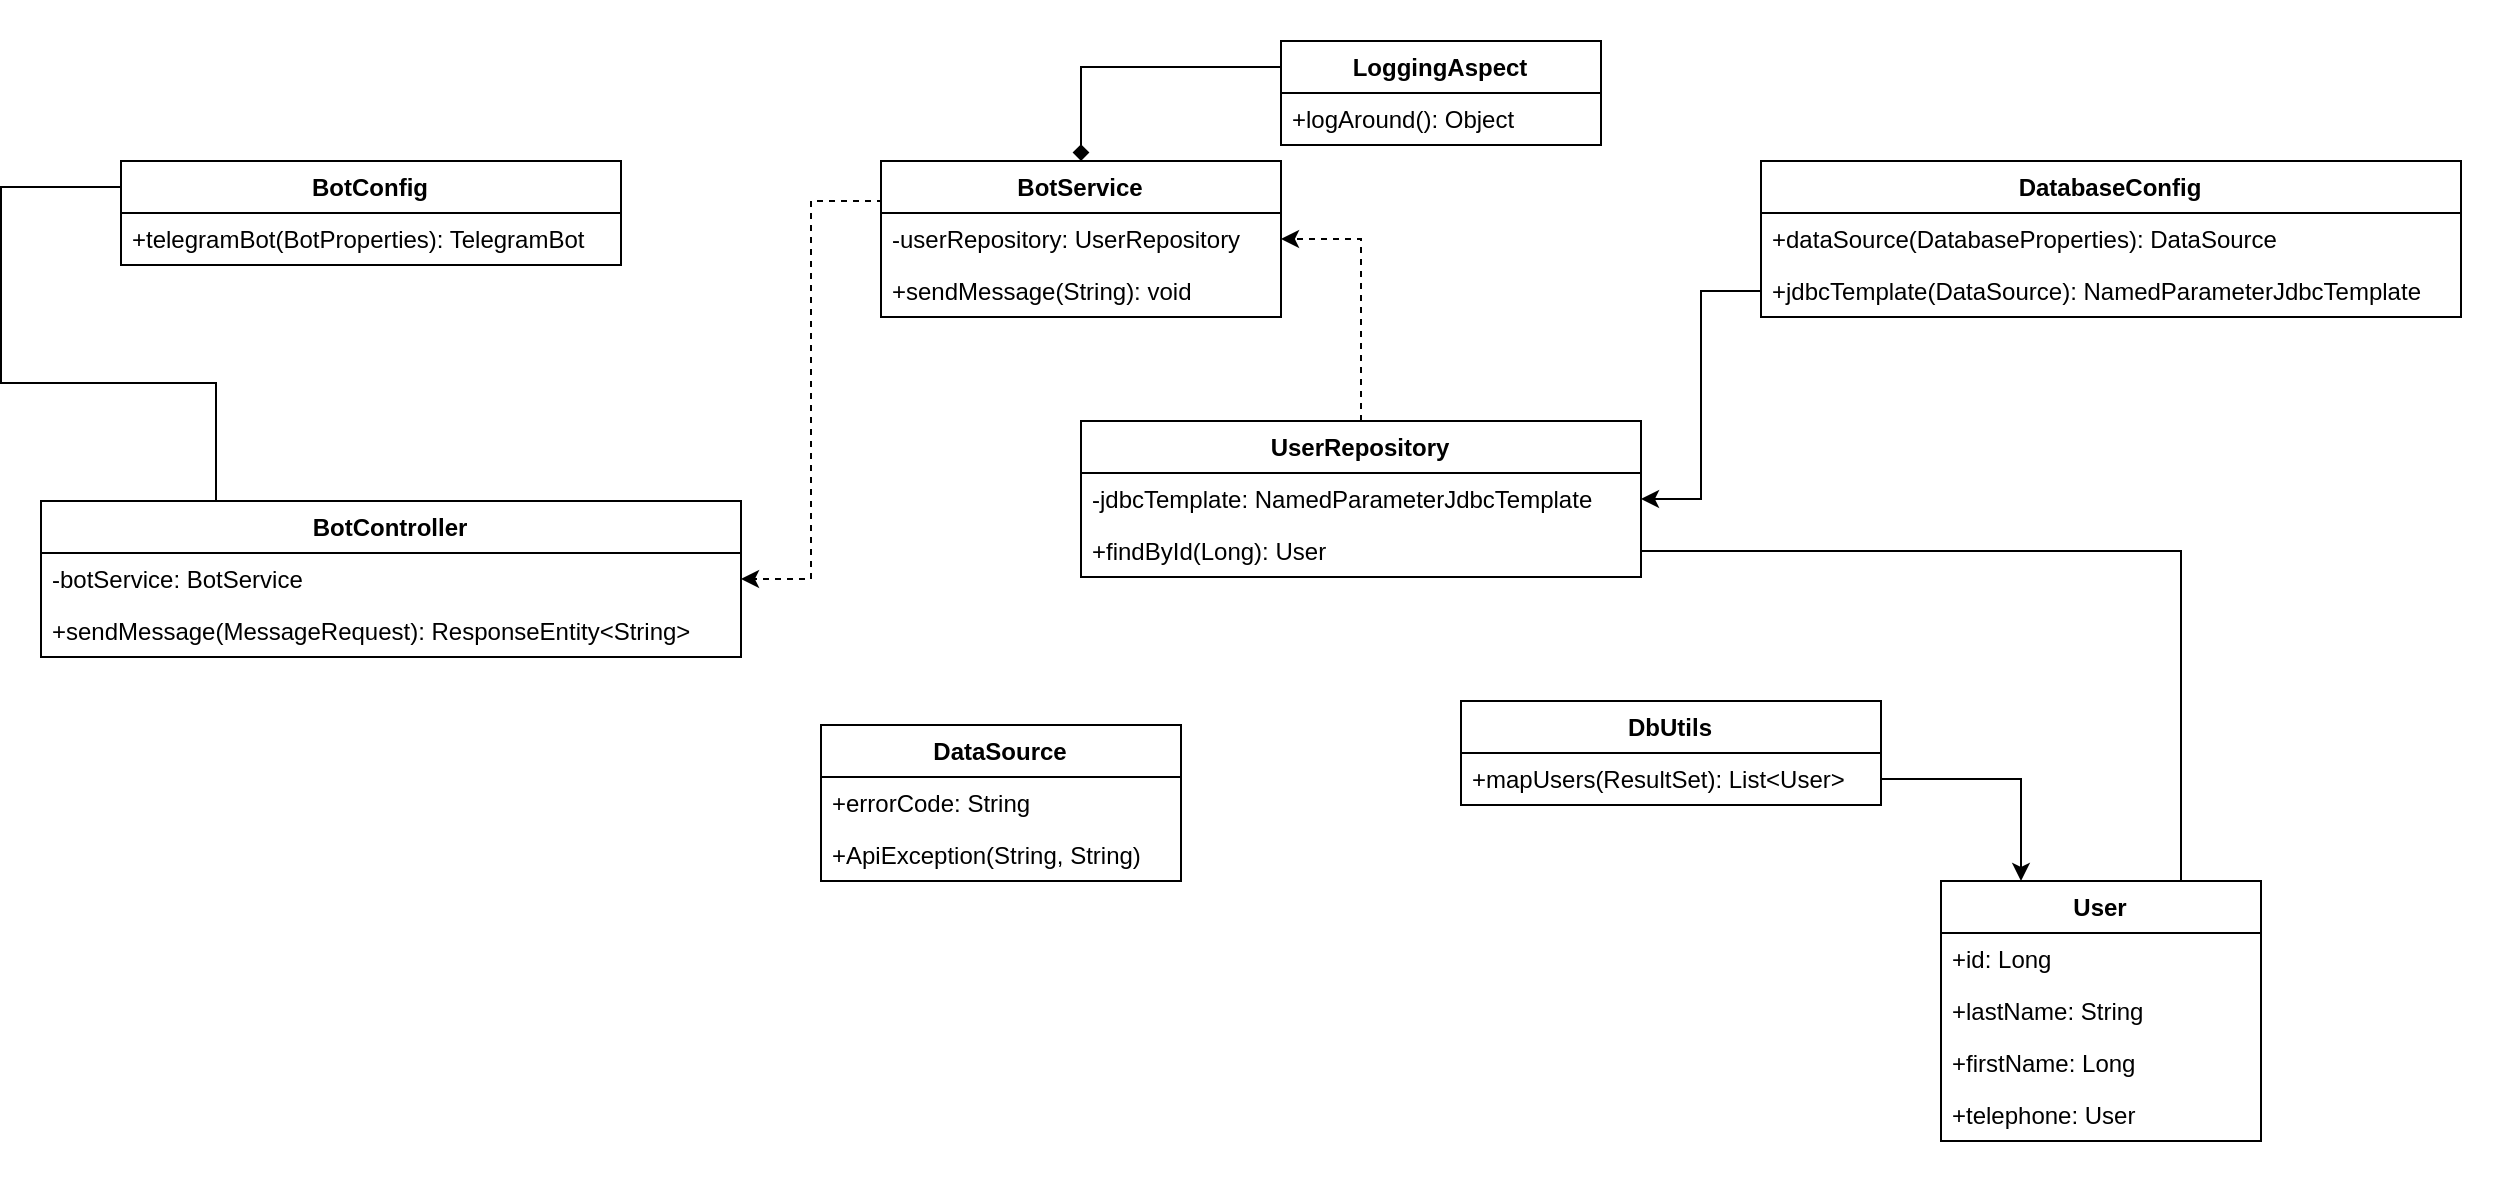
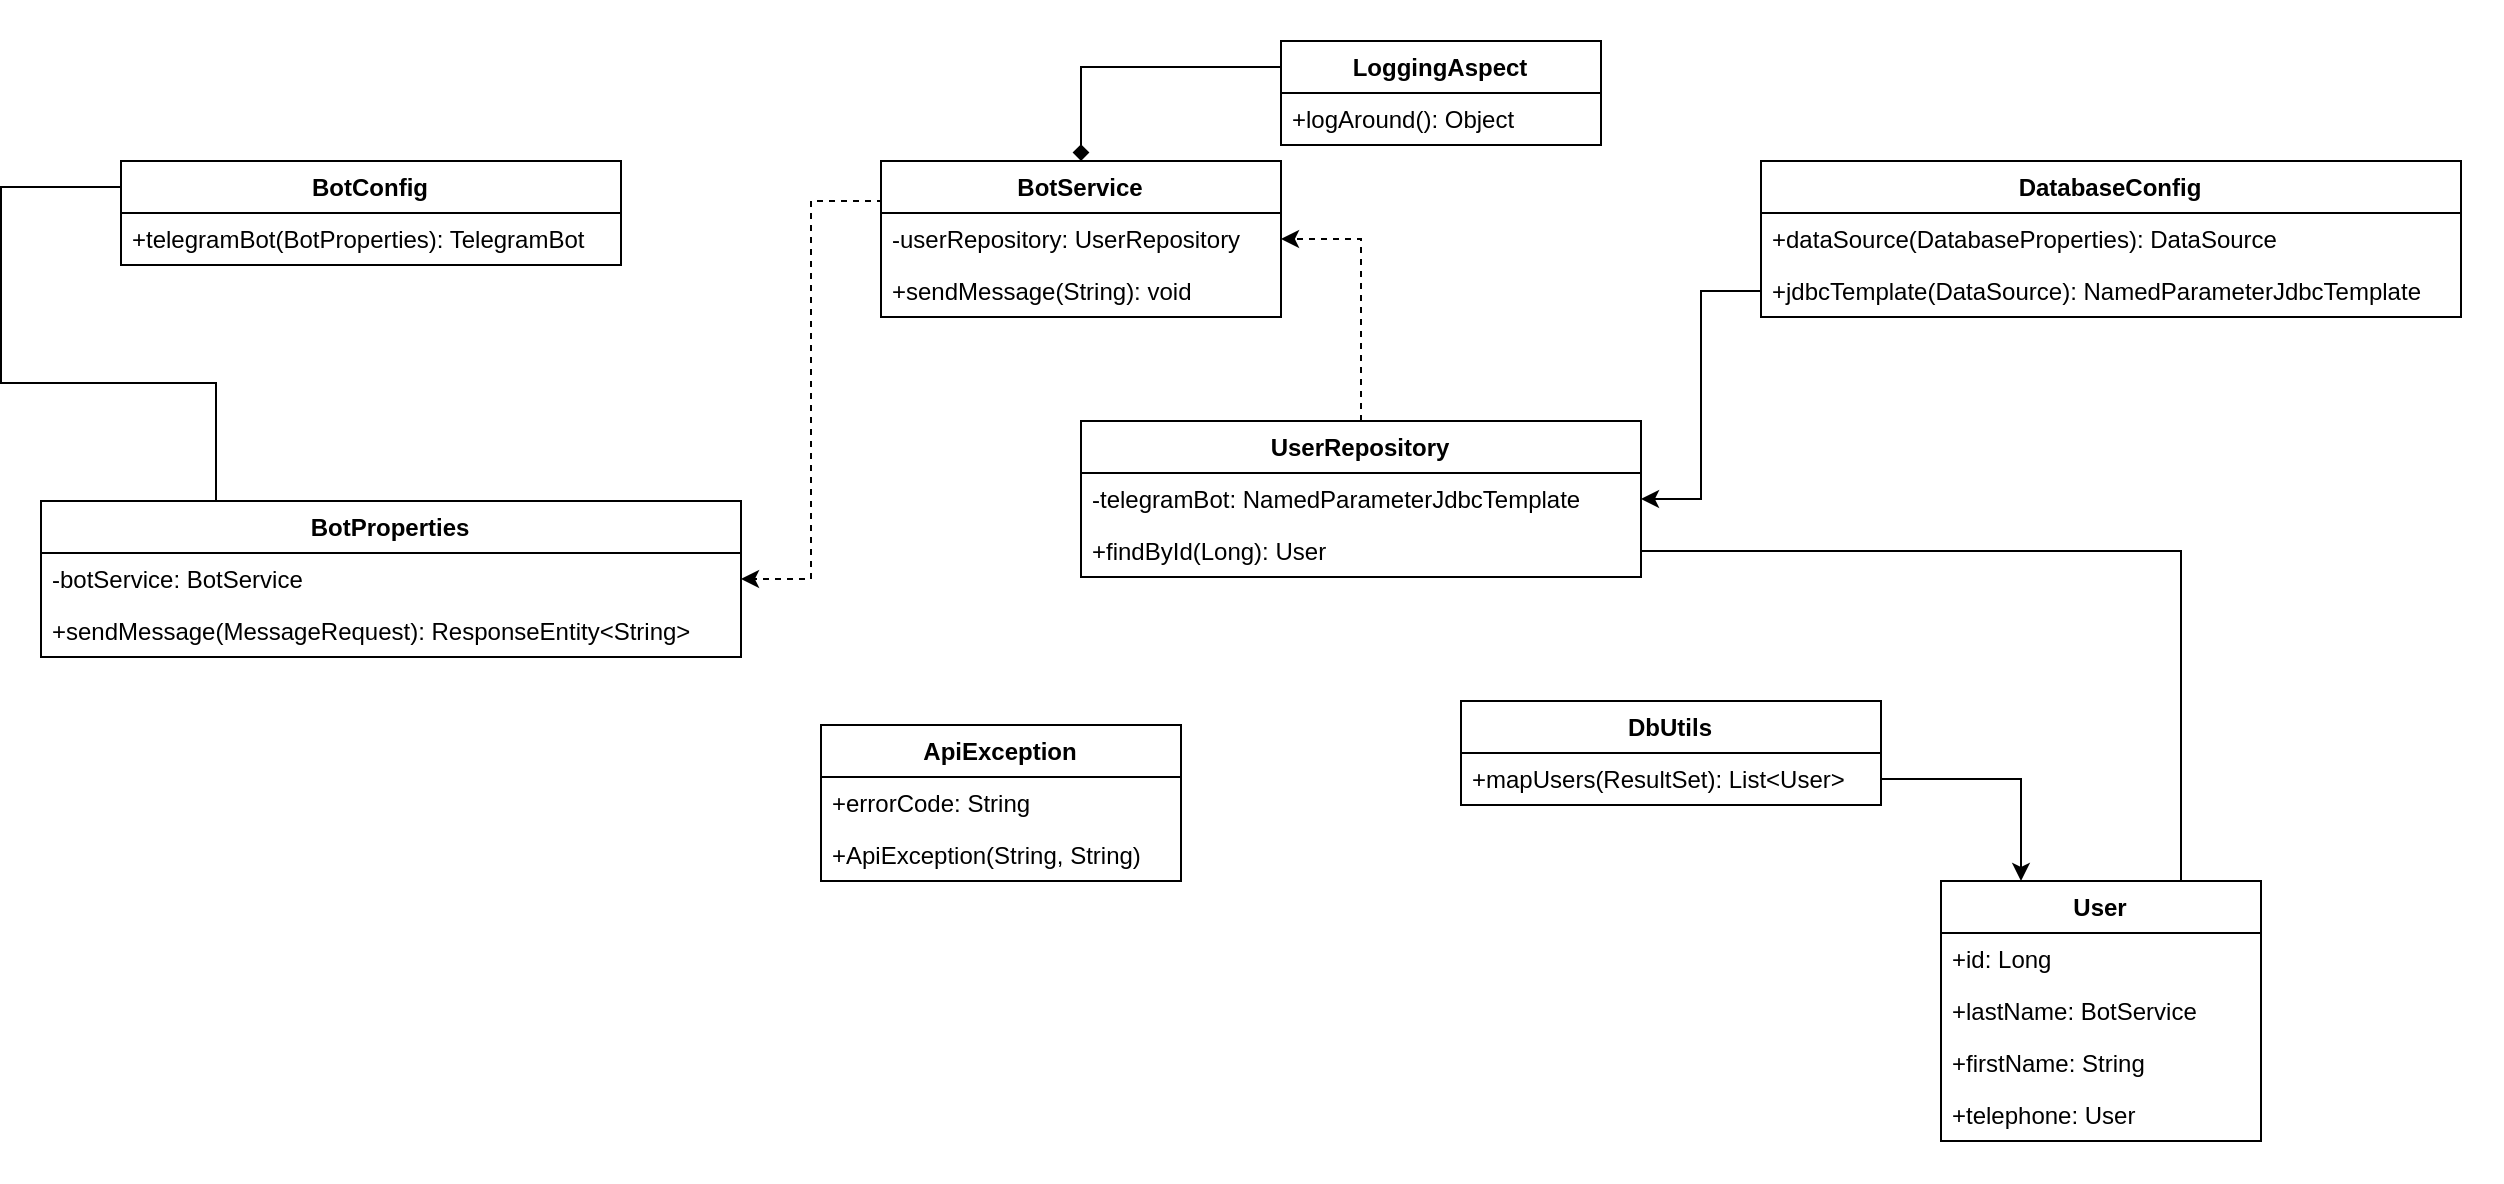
(1355, 500) -> (1348, 500)
(390, 528) -> (390, 528)
(1000, 752) -> (1000, 752)
(2054, 1012) -> (2081, 1012)
(2050, 1064) -> (2060, 1064)
